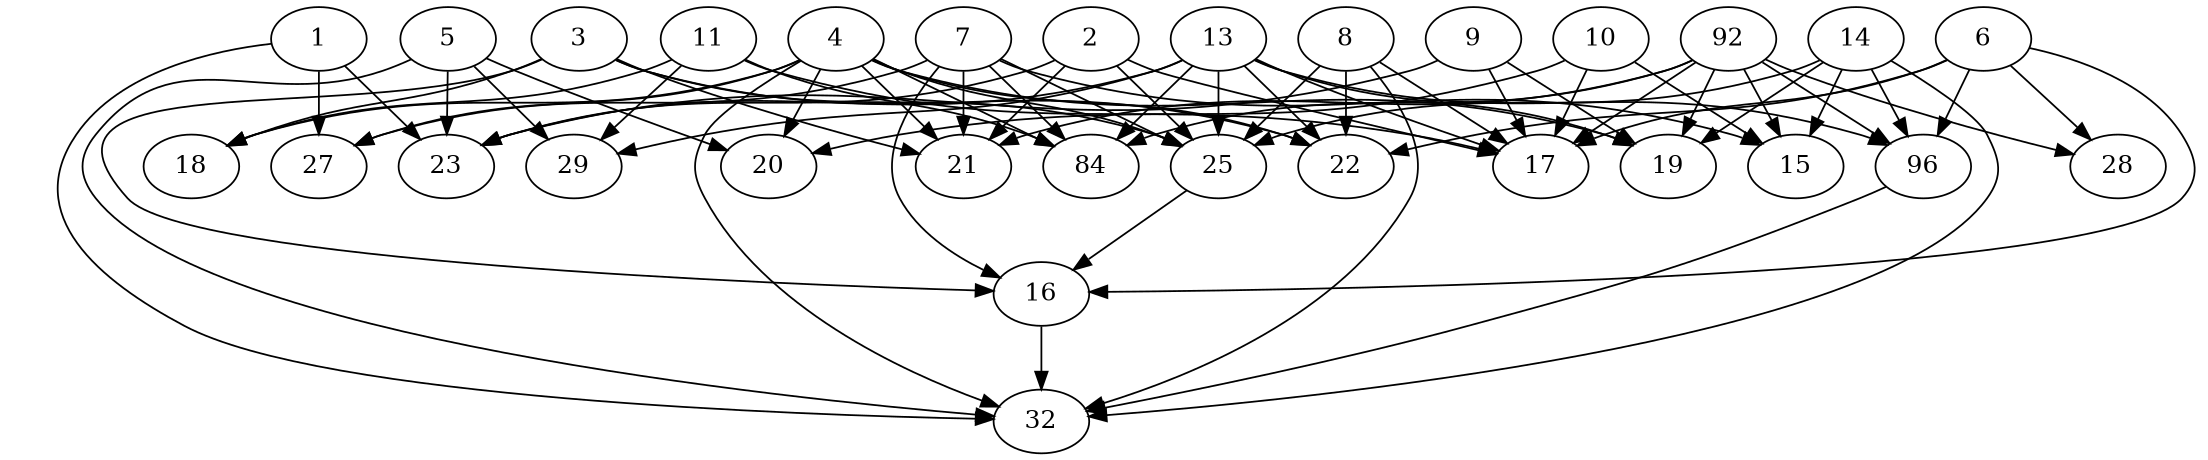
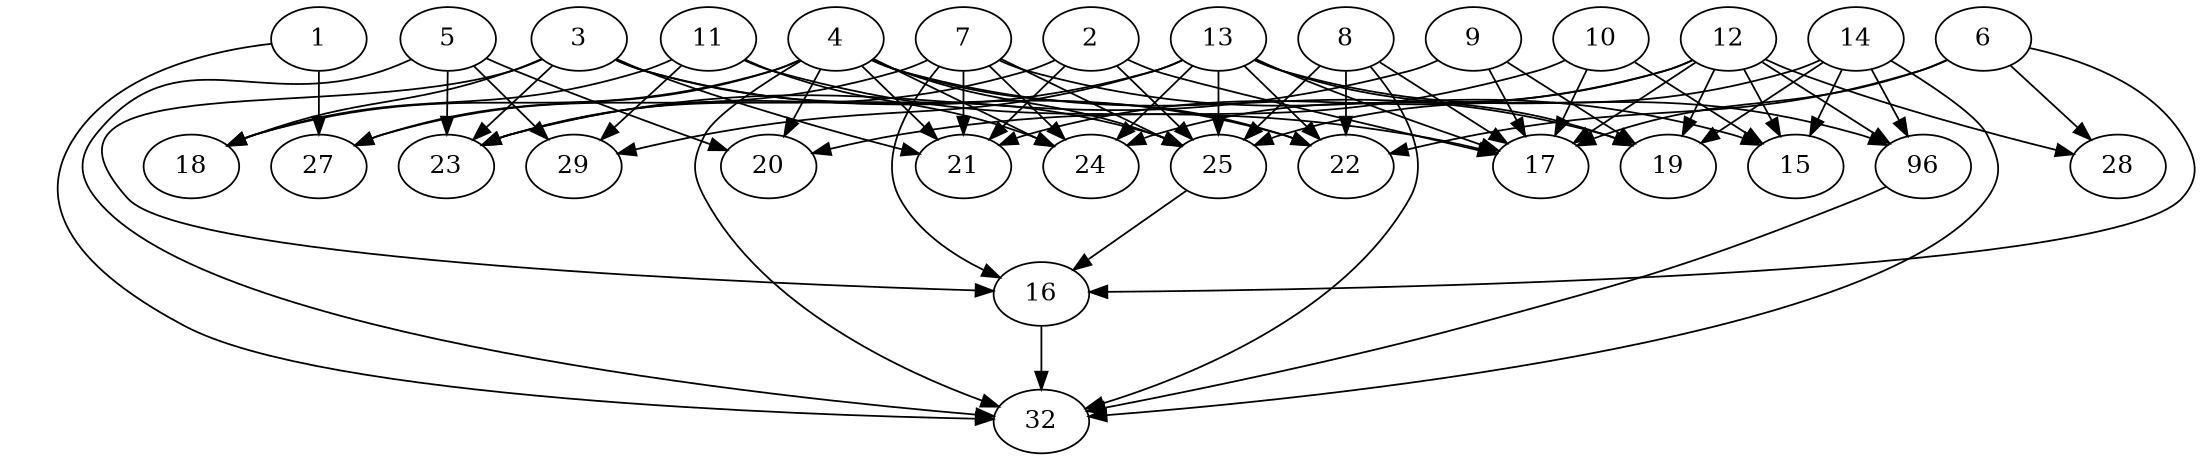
(1728, 39) -> (1728, 39)
(1959, 92) -> none
(376, 96) -> (519, 97)
(1091, 166) -> (1091, 166)
